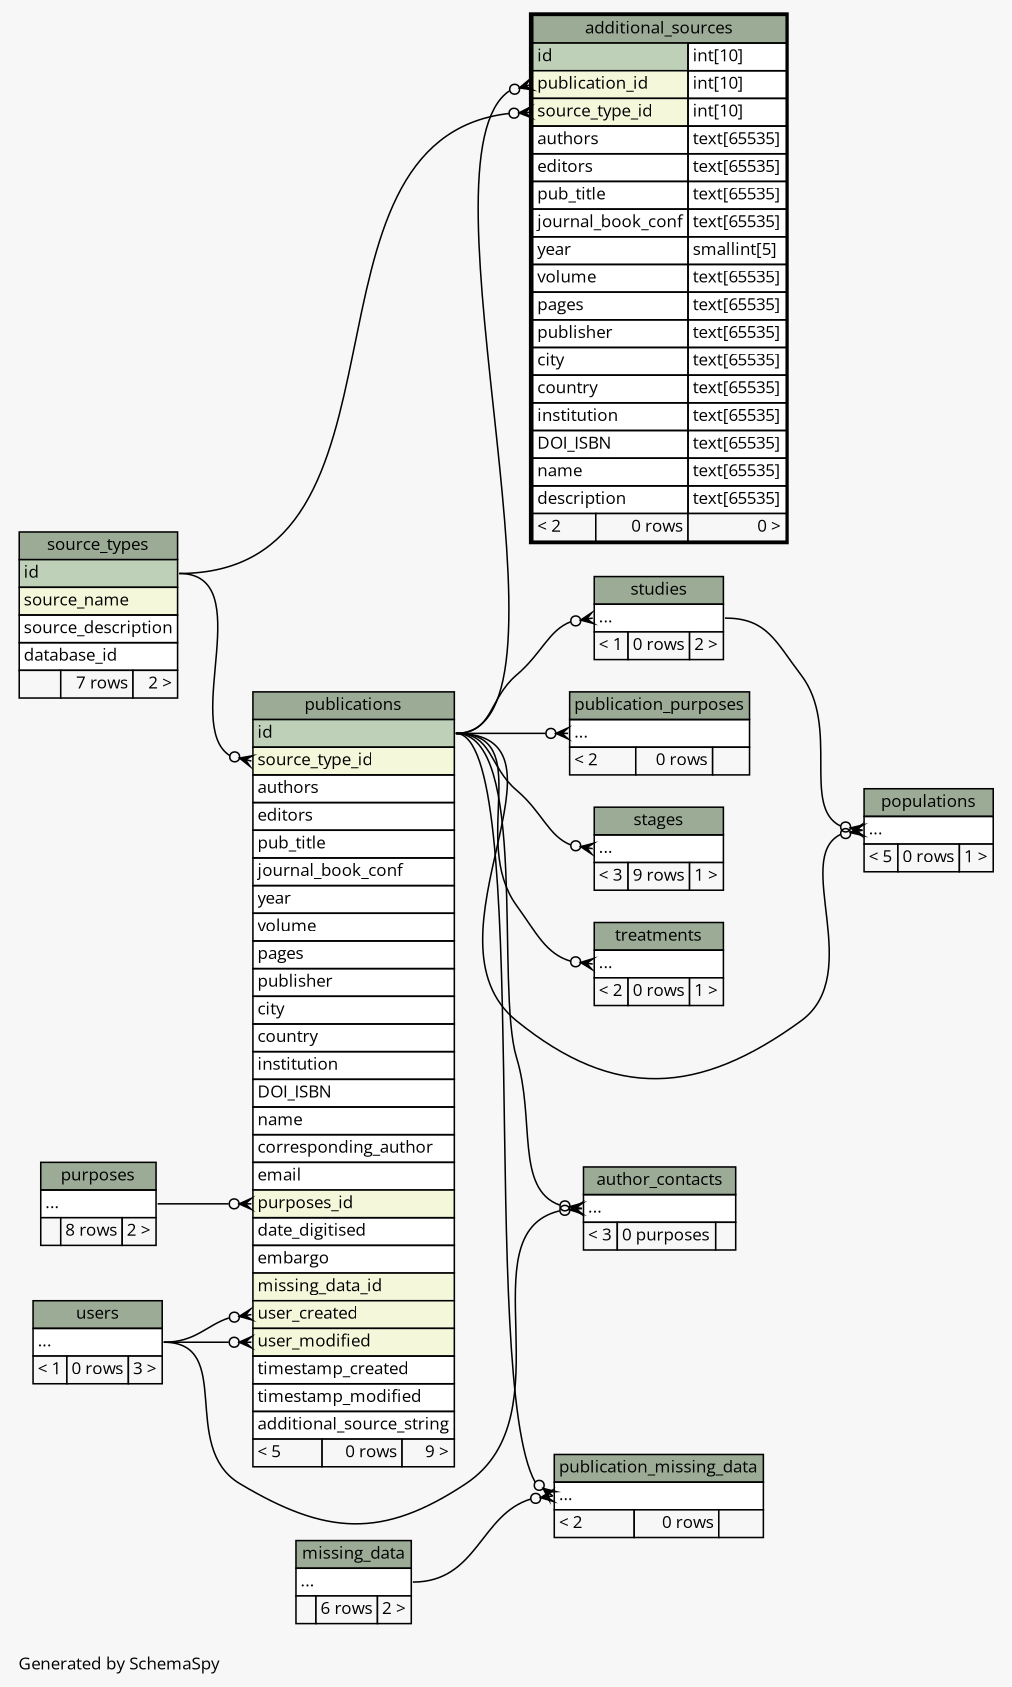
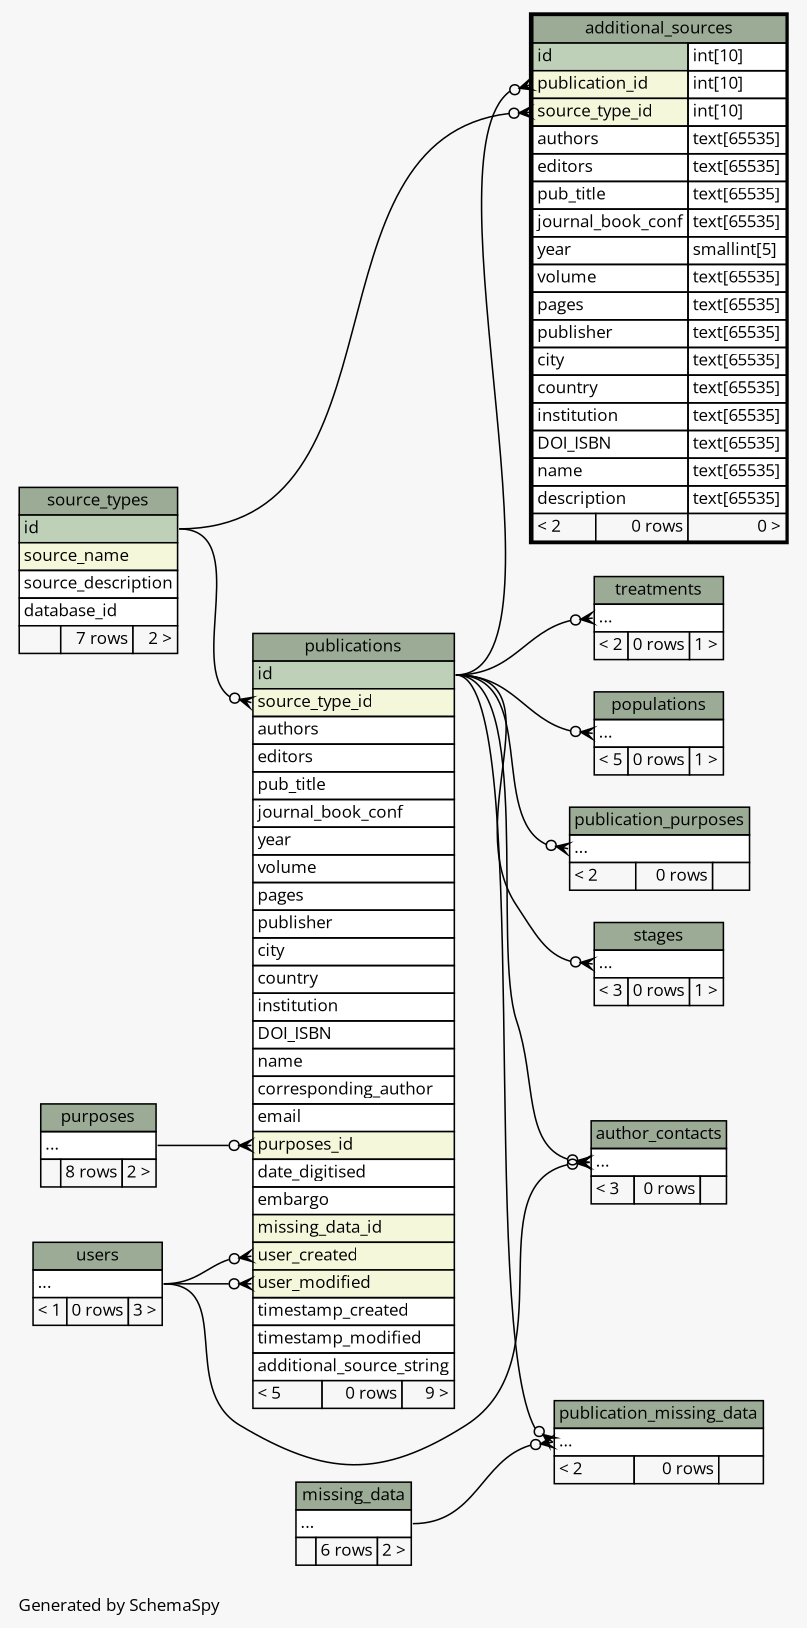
(659, 618) -> none
(659, 876) -> (659, 991)
(667, 1235) -> (670, 1189)
